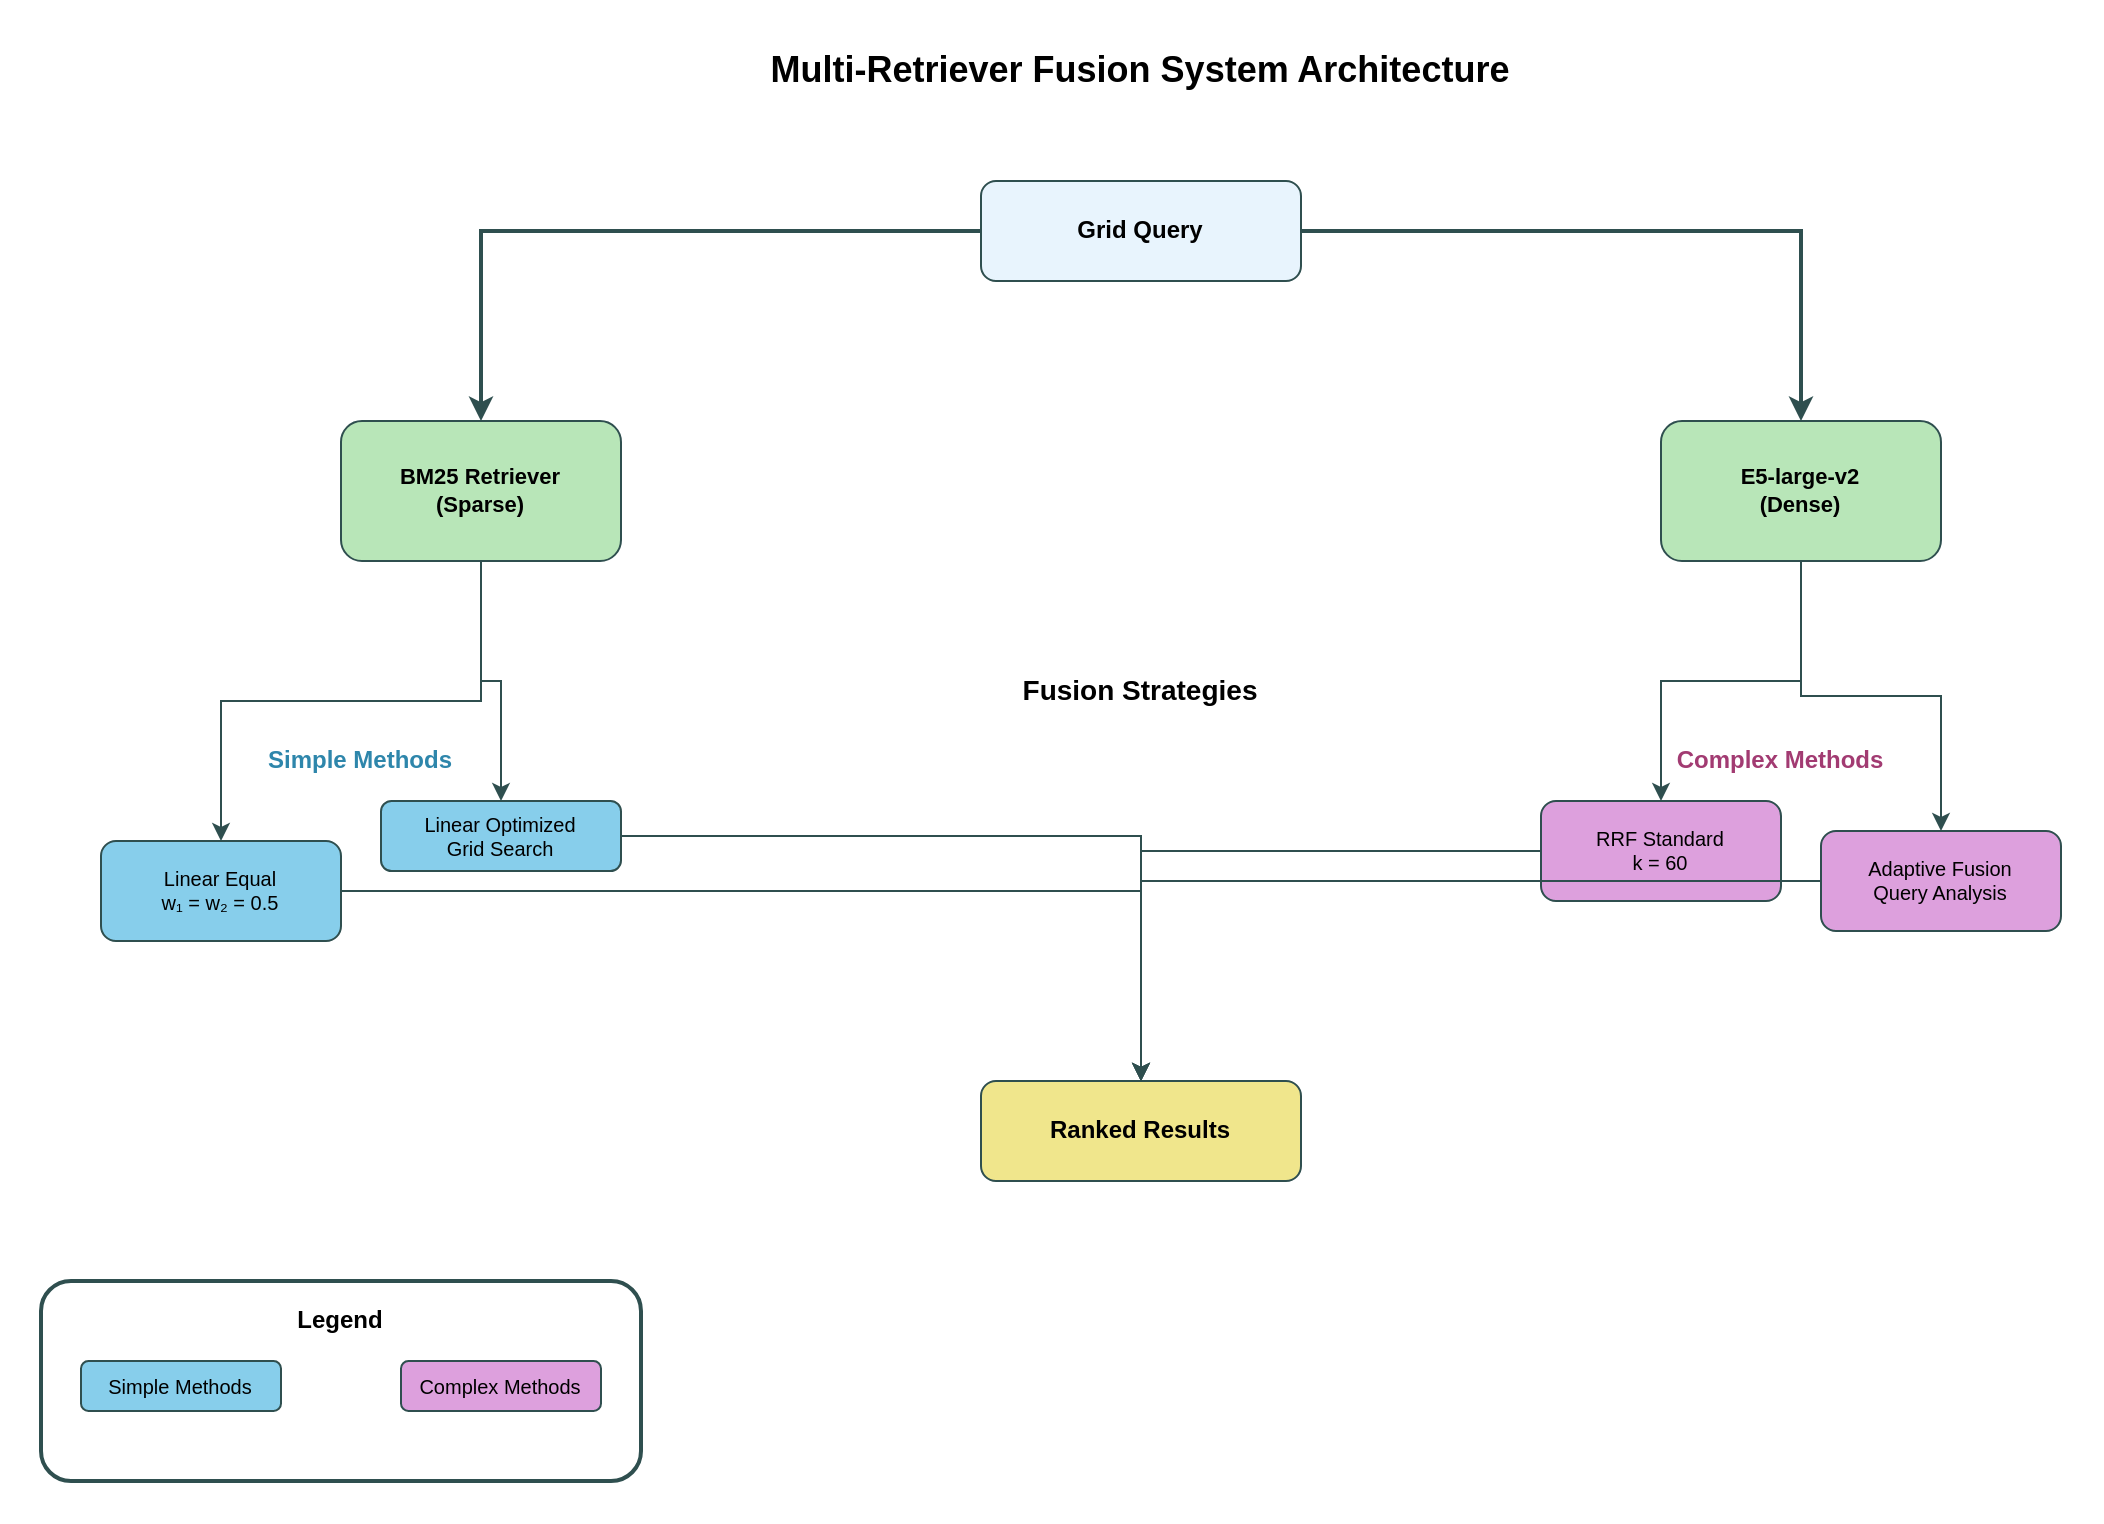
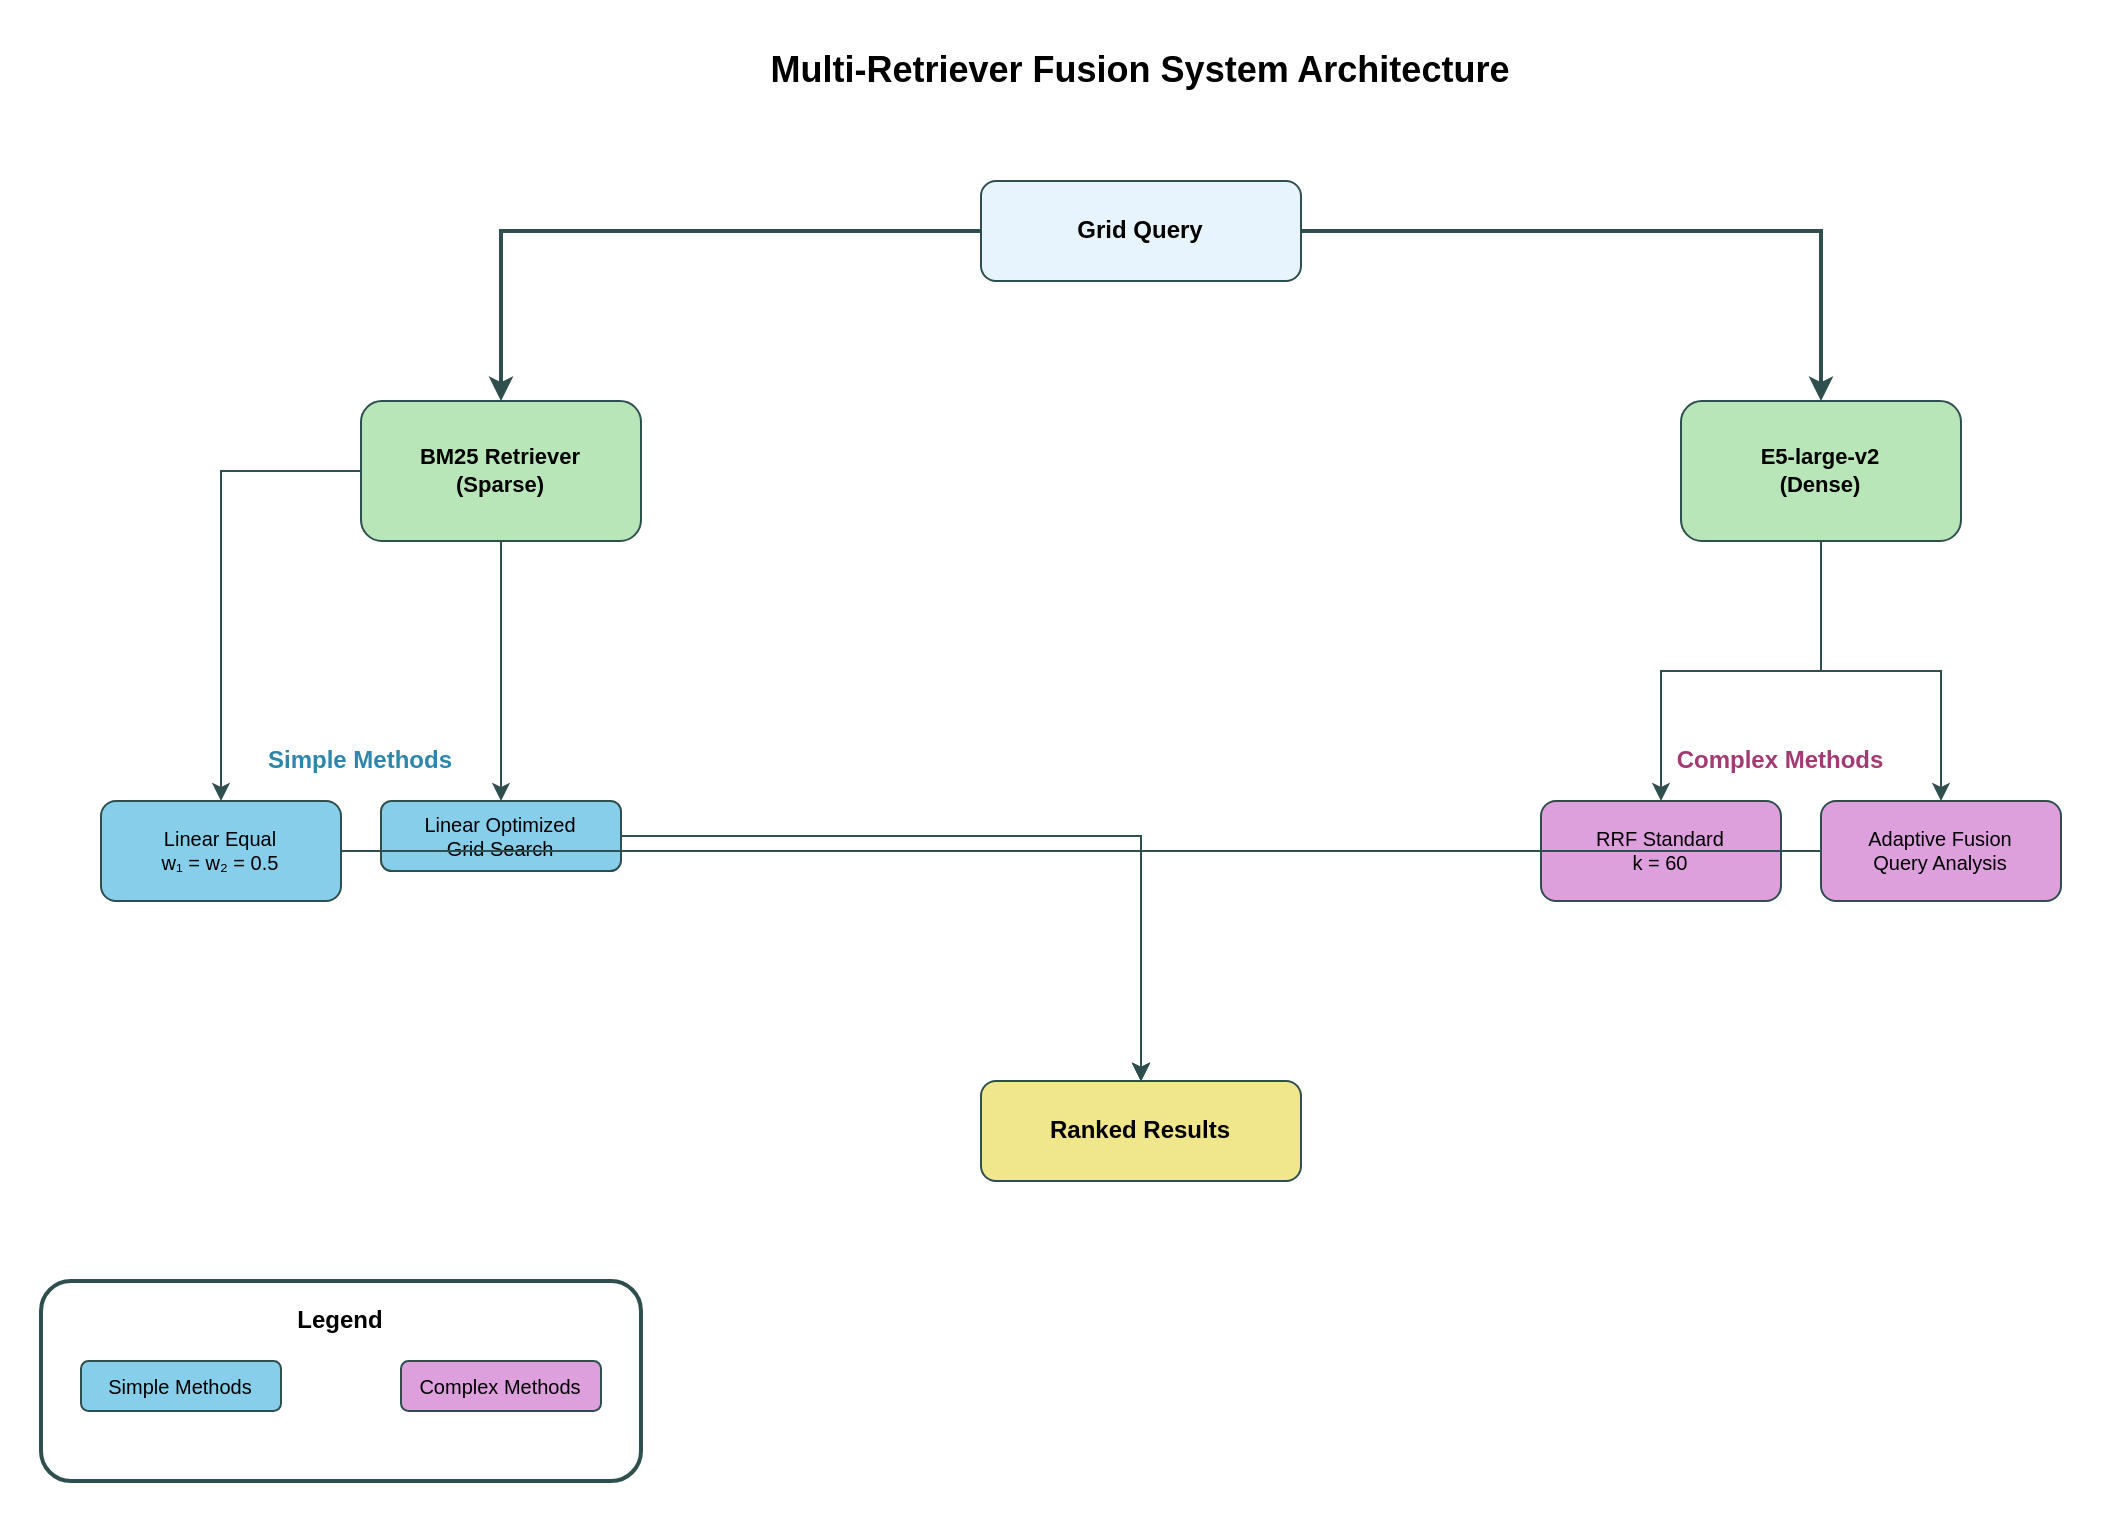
(481, 491) -> (501, 471)
(1801, 491) -> (1821, 471)
(1141, 691) -> none
(1941, 881) -> (1941, 851)
(221, 891) -> (221, 851)
